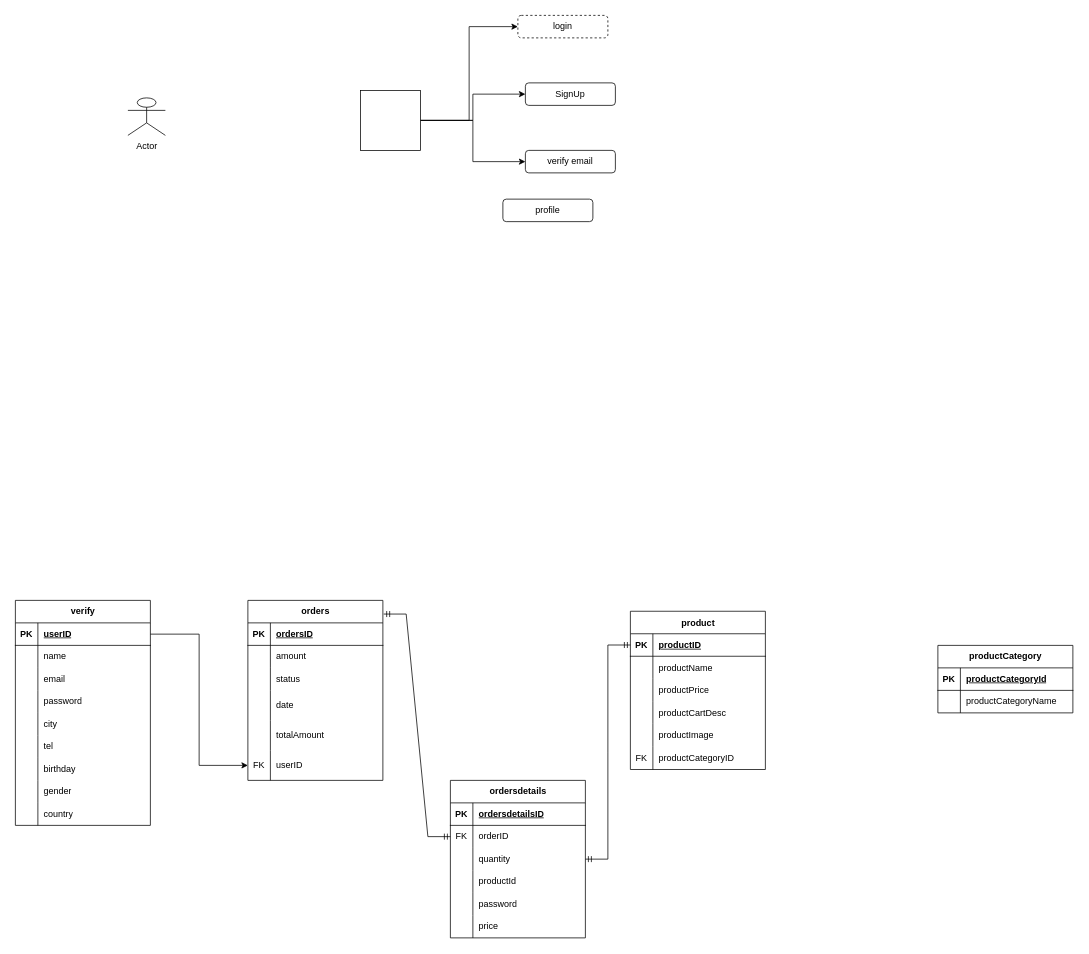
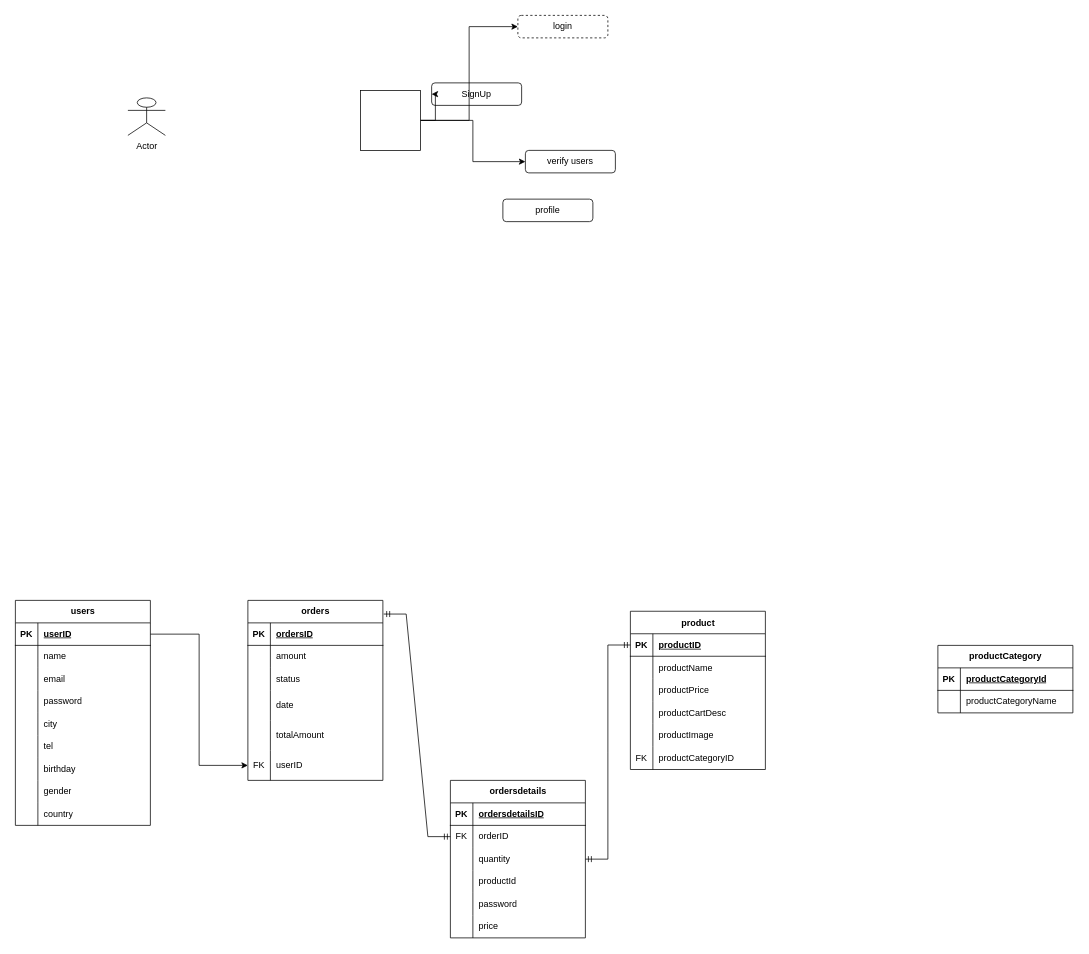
(570, 94) -> (477, 94)
(570, 162) -> (570, 162)
(83, 612) -> (83, 612)
